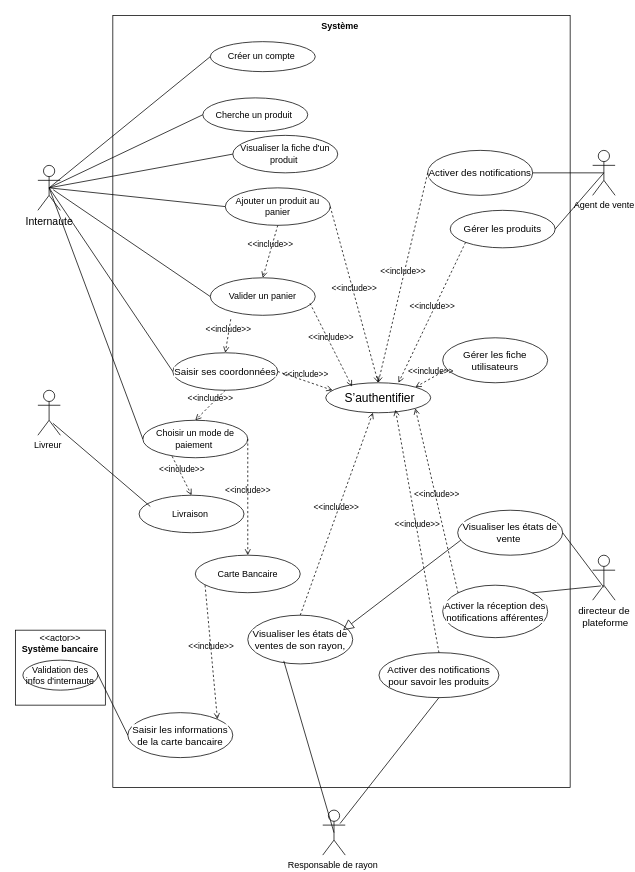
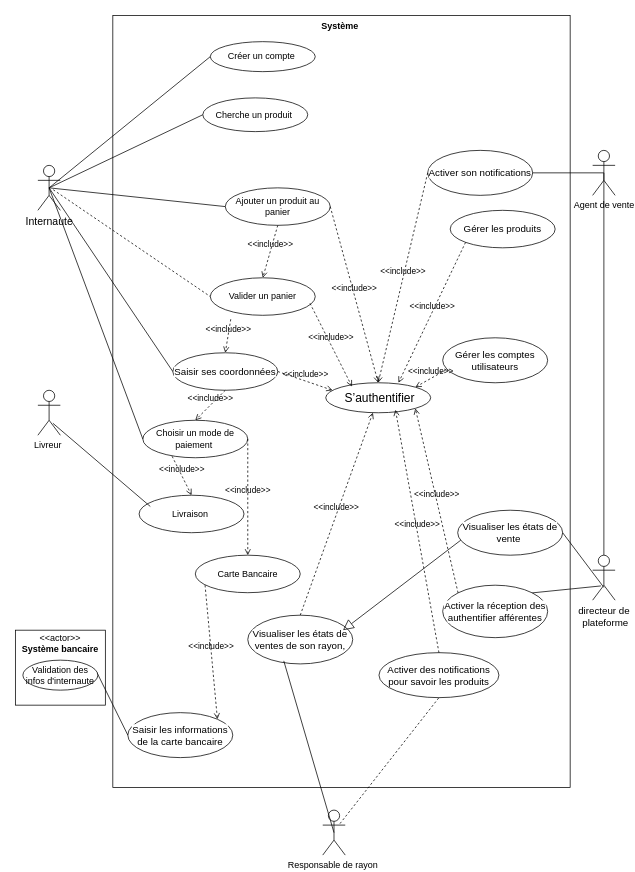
(285, 154) -> none
(145, 170) -> none
(480, 173) -> (480, 173)
(579, 202) -> (604, 369)
(133, 244) -> (133, 244)
(495, 360) -> (495, 360)
(495, 612) -> (495, 612)
(389, 762) -> (389, 762)
